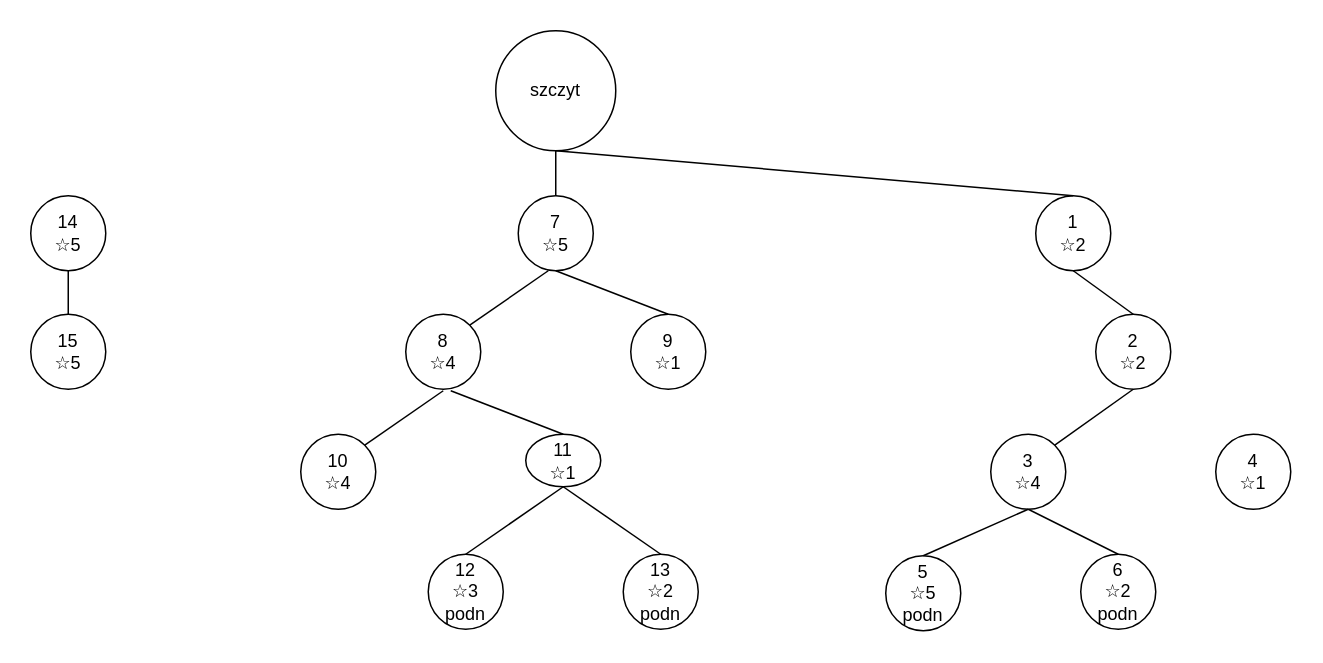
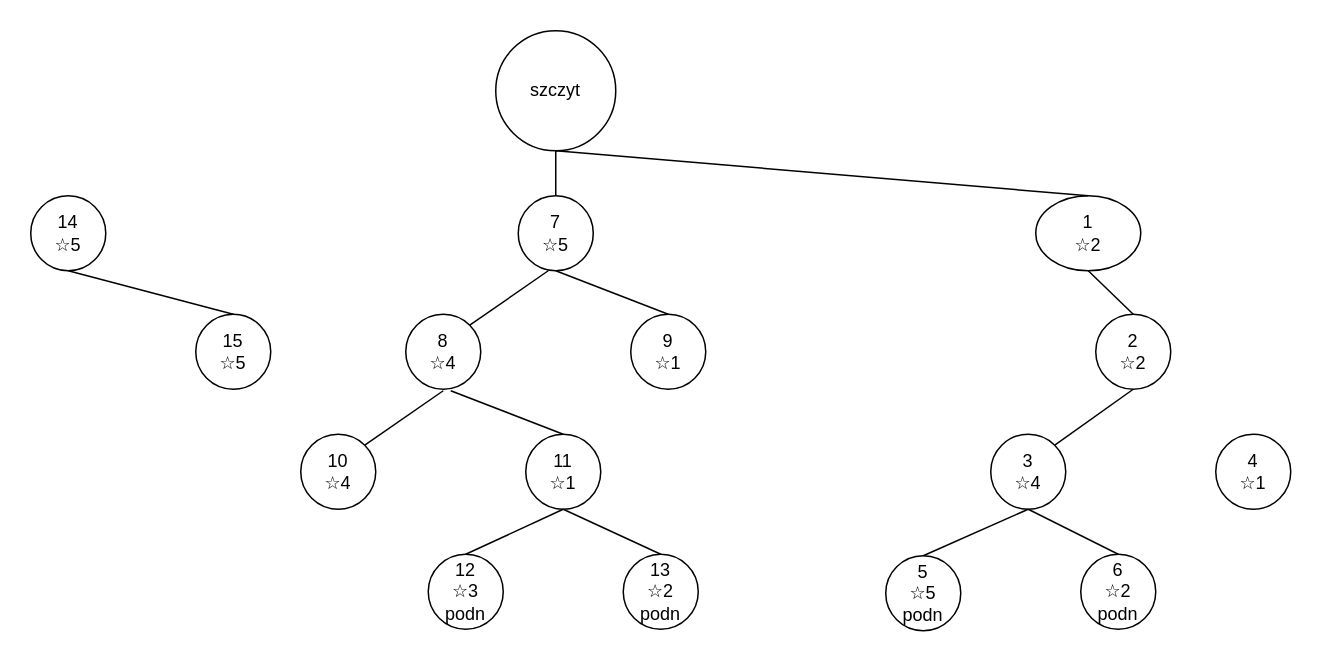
(1073, 233) -> (1088, 233)
(68, 352) -> (233, 352)
(563, 461) -> (563, 472)
